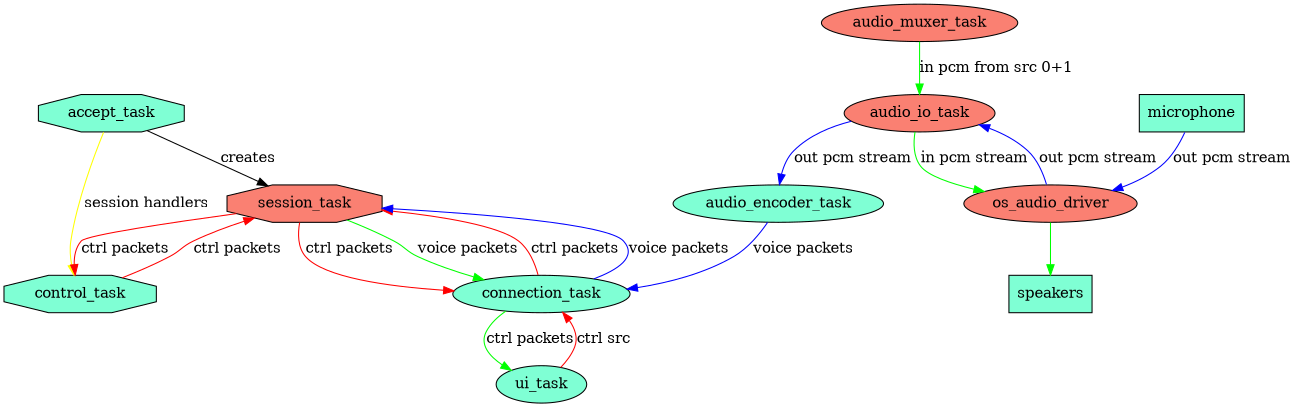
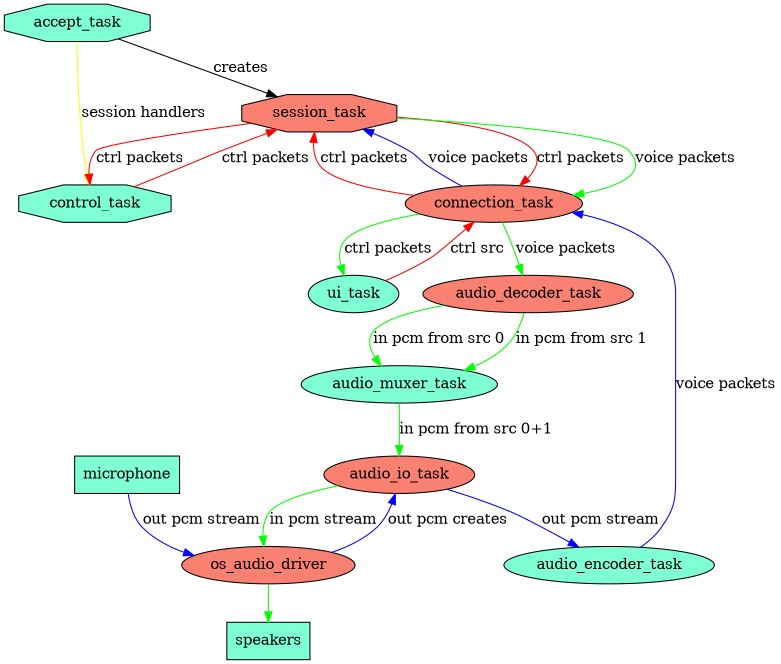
(920, 23) -> (399, 384)
(1098, 158) -> (448, 520)
none -> (528, 294)
(541, 294) -> (494, 204)
